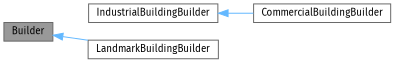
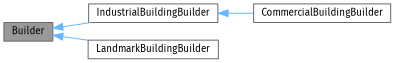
none -> (77, 25)
